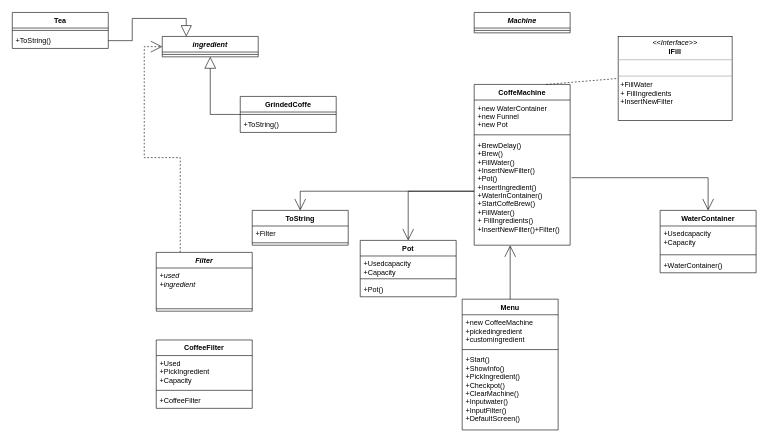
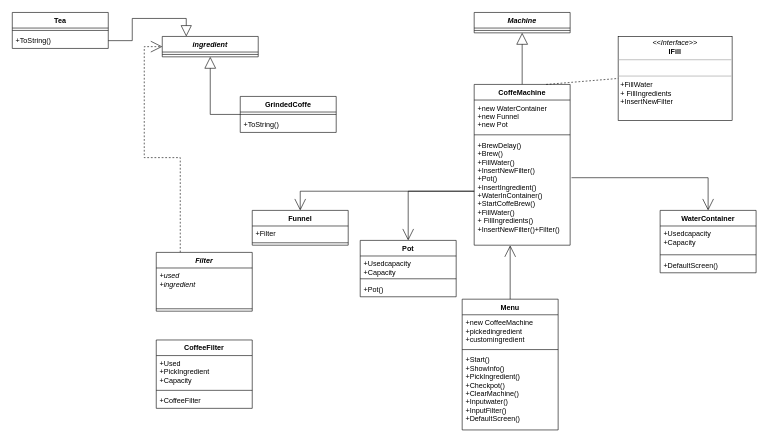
none -> (522, 64)
(300, 218) -> (300, 218)
(697, 265) -> (695, 265)
